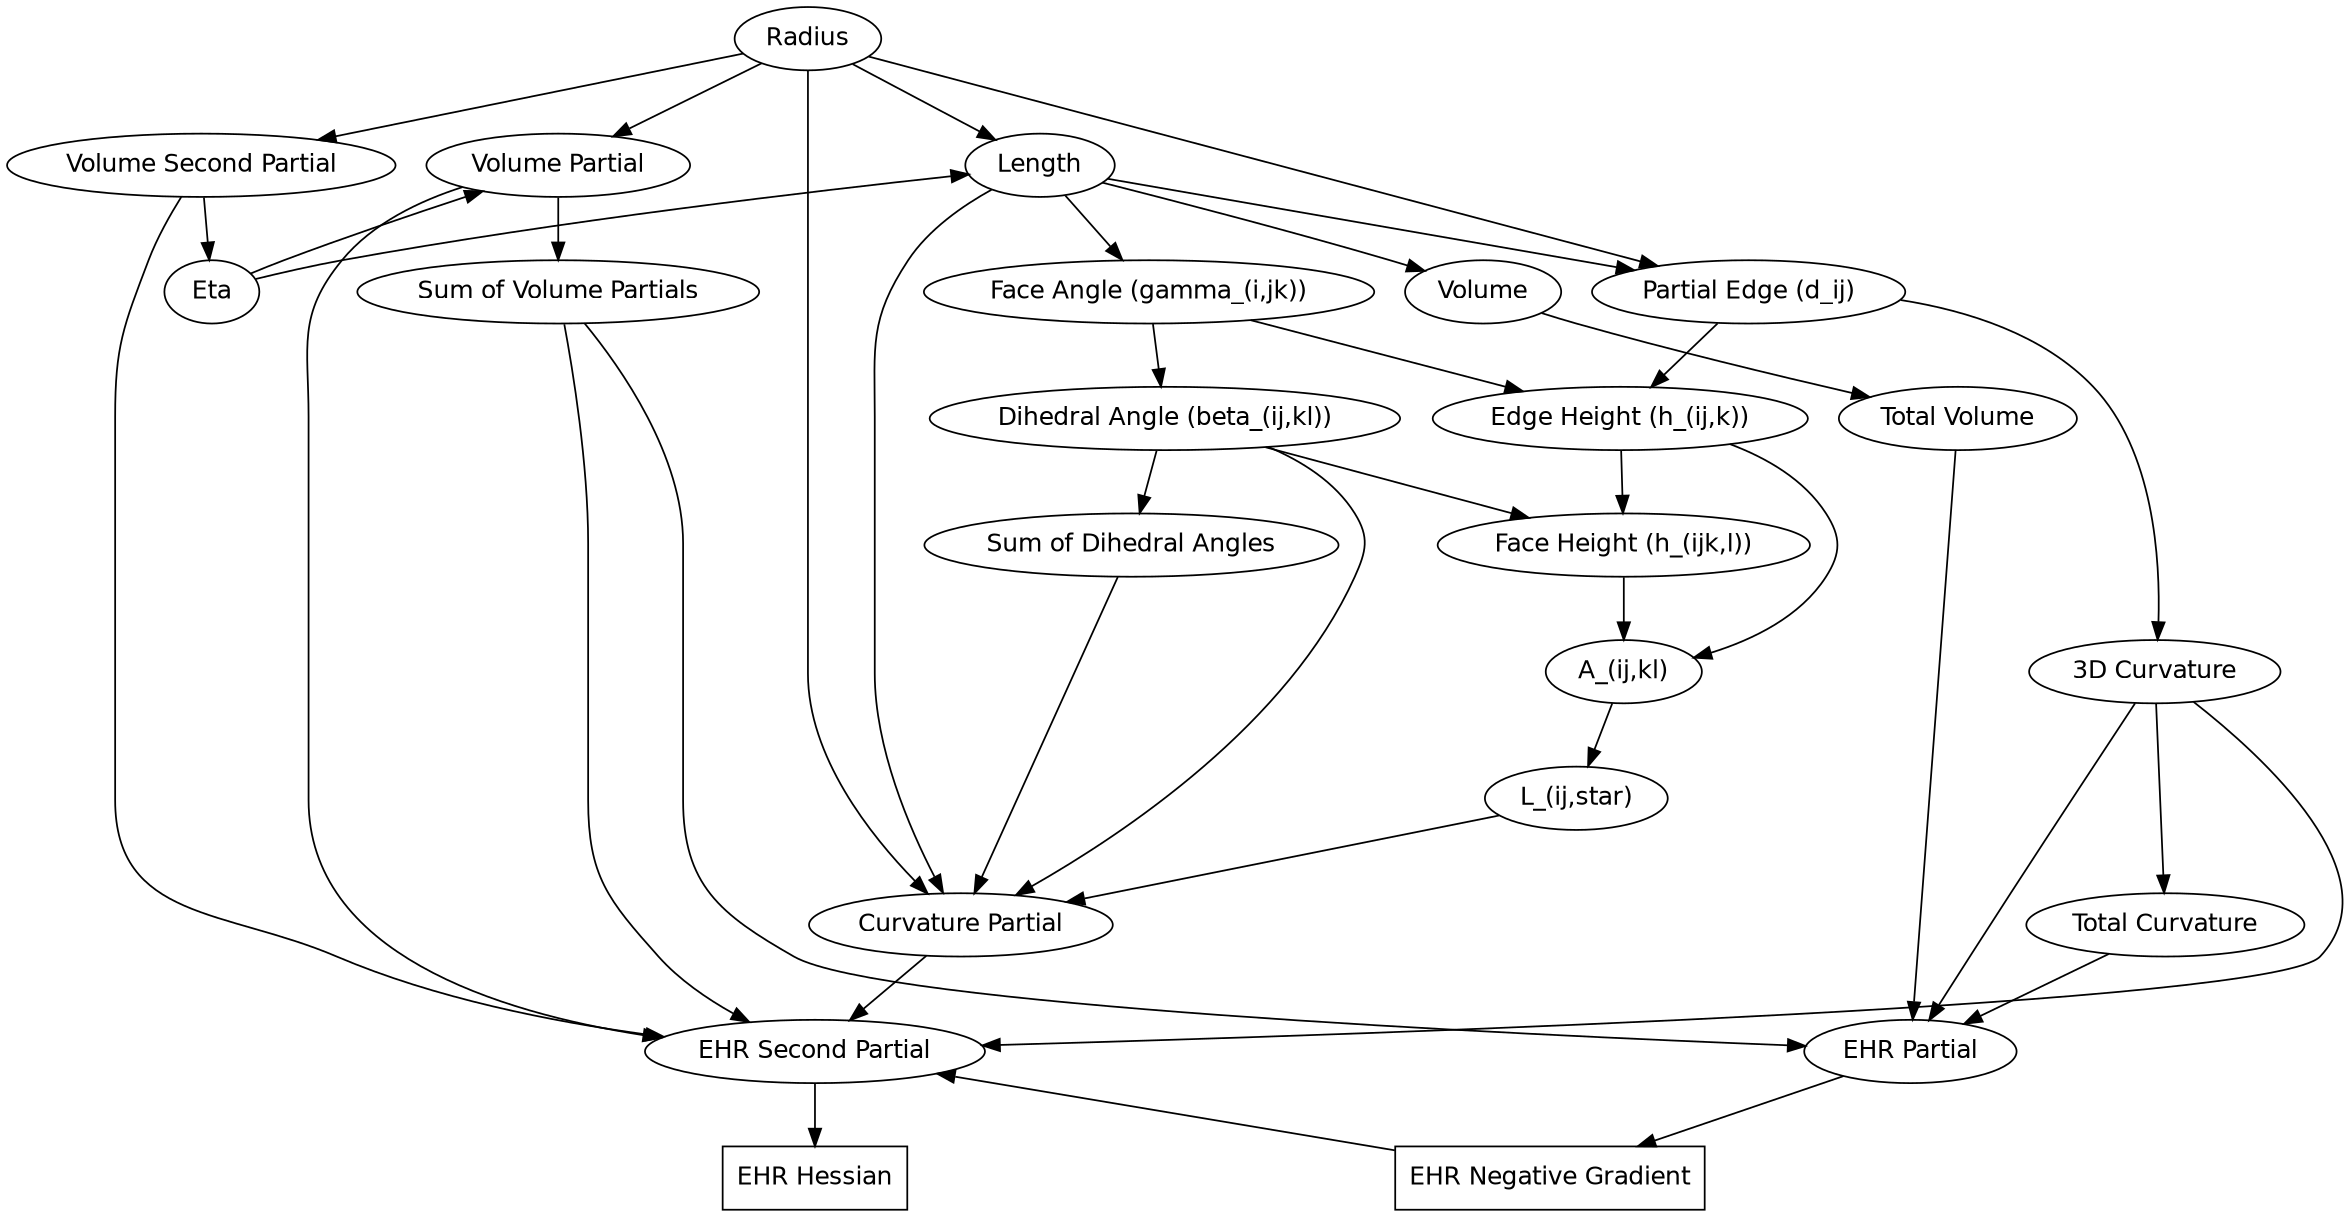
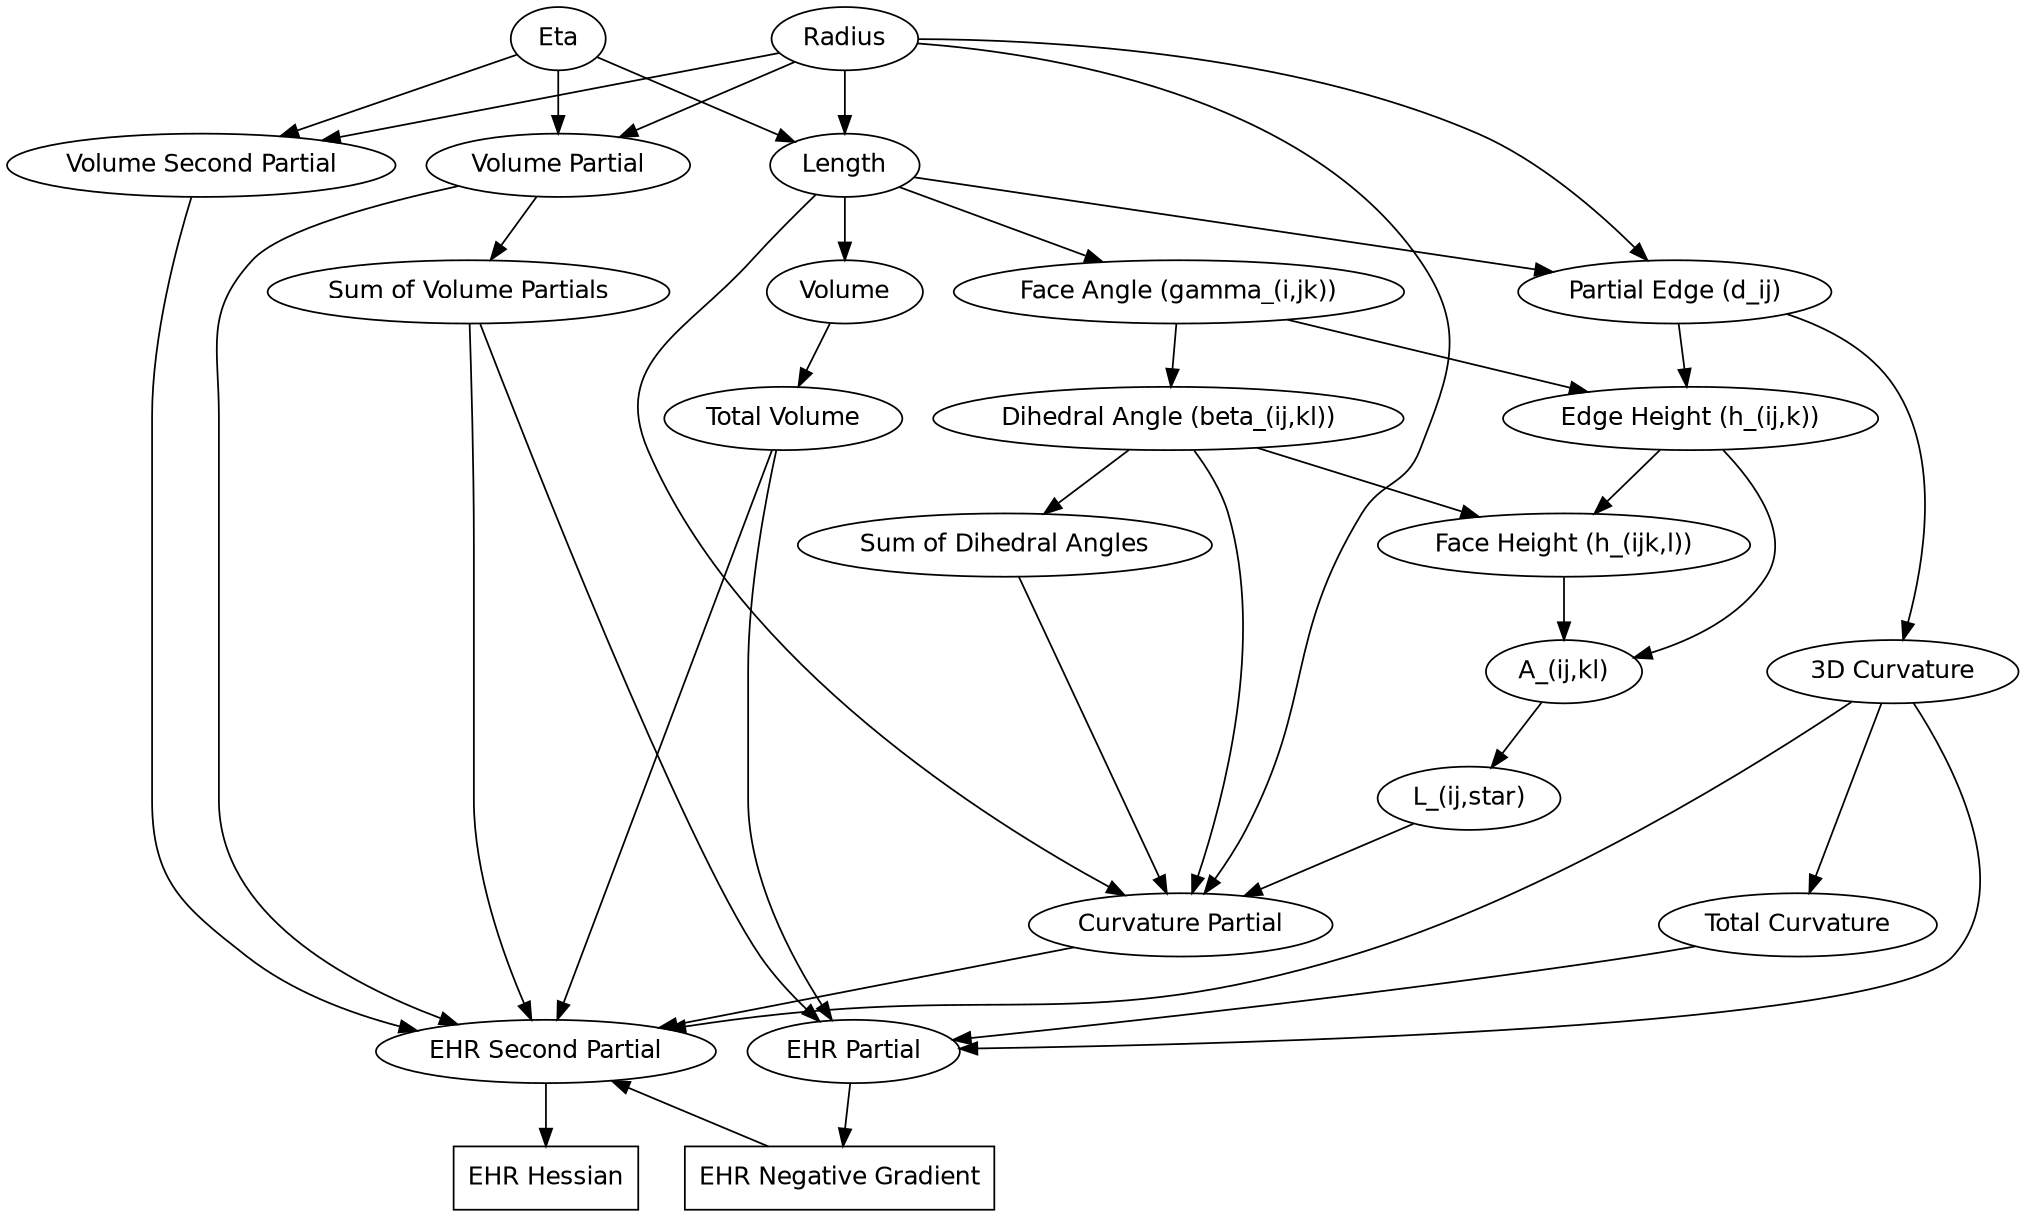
(206, 220) -> (407, 93)
none -> (668, 726)
